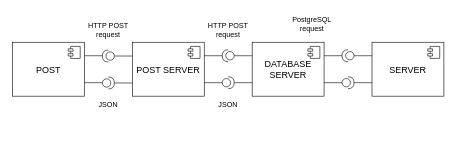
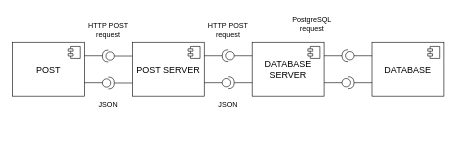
(408, 69) -> (408, 69)
